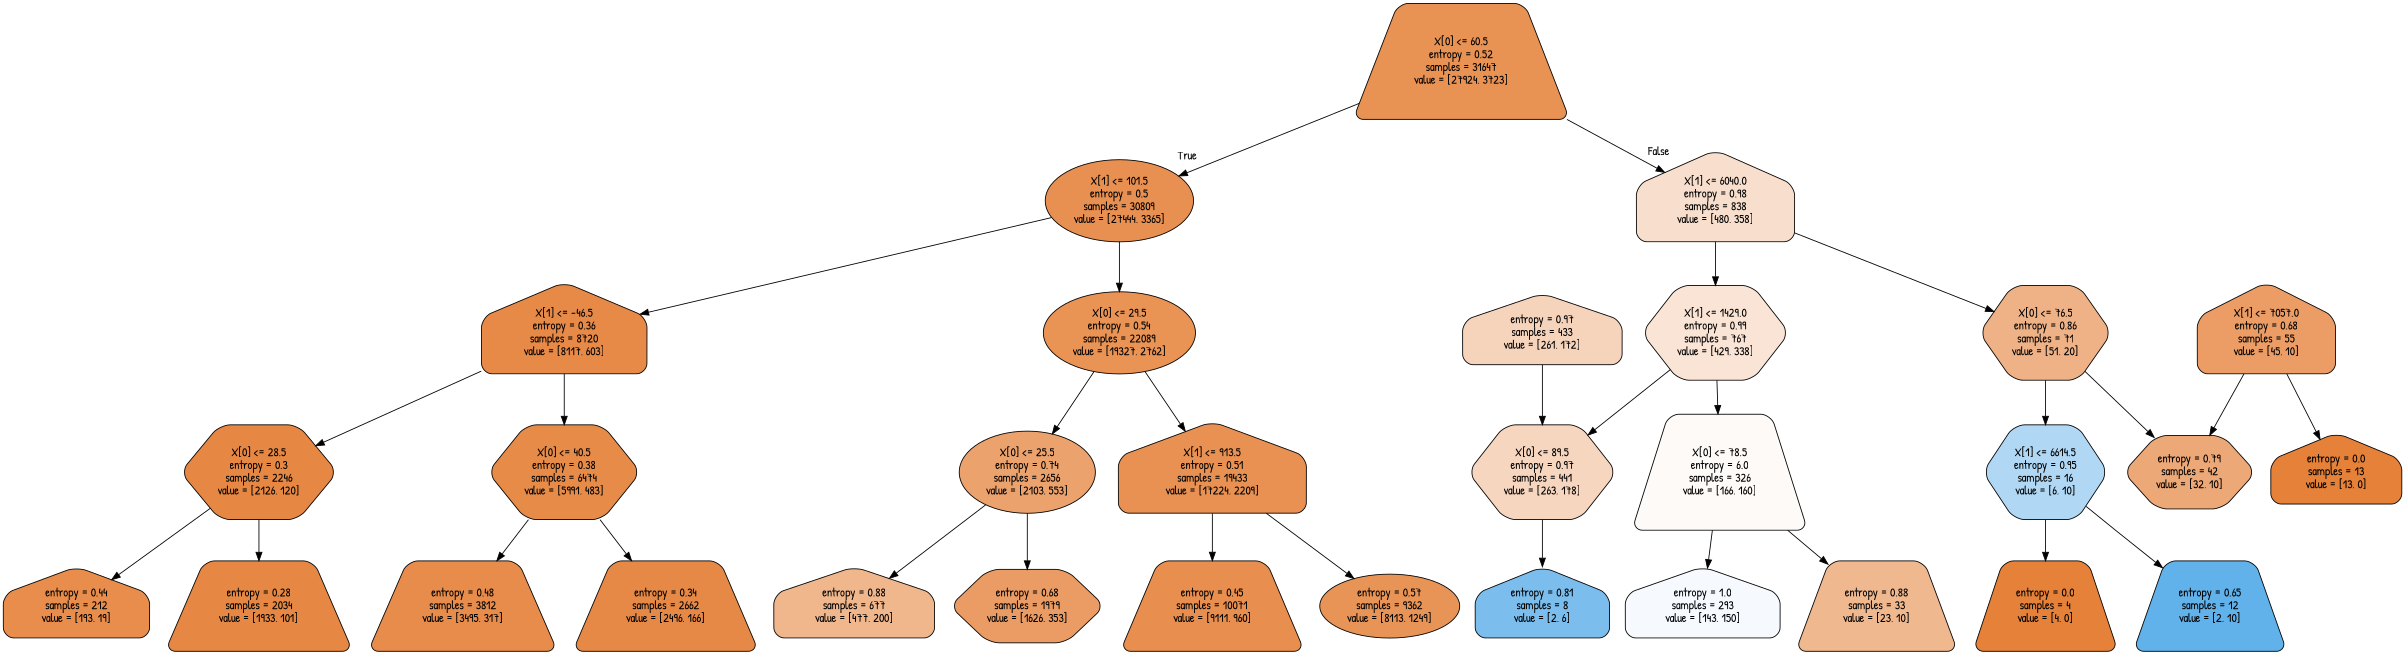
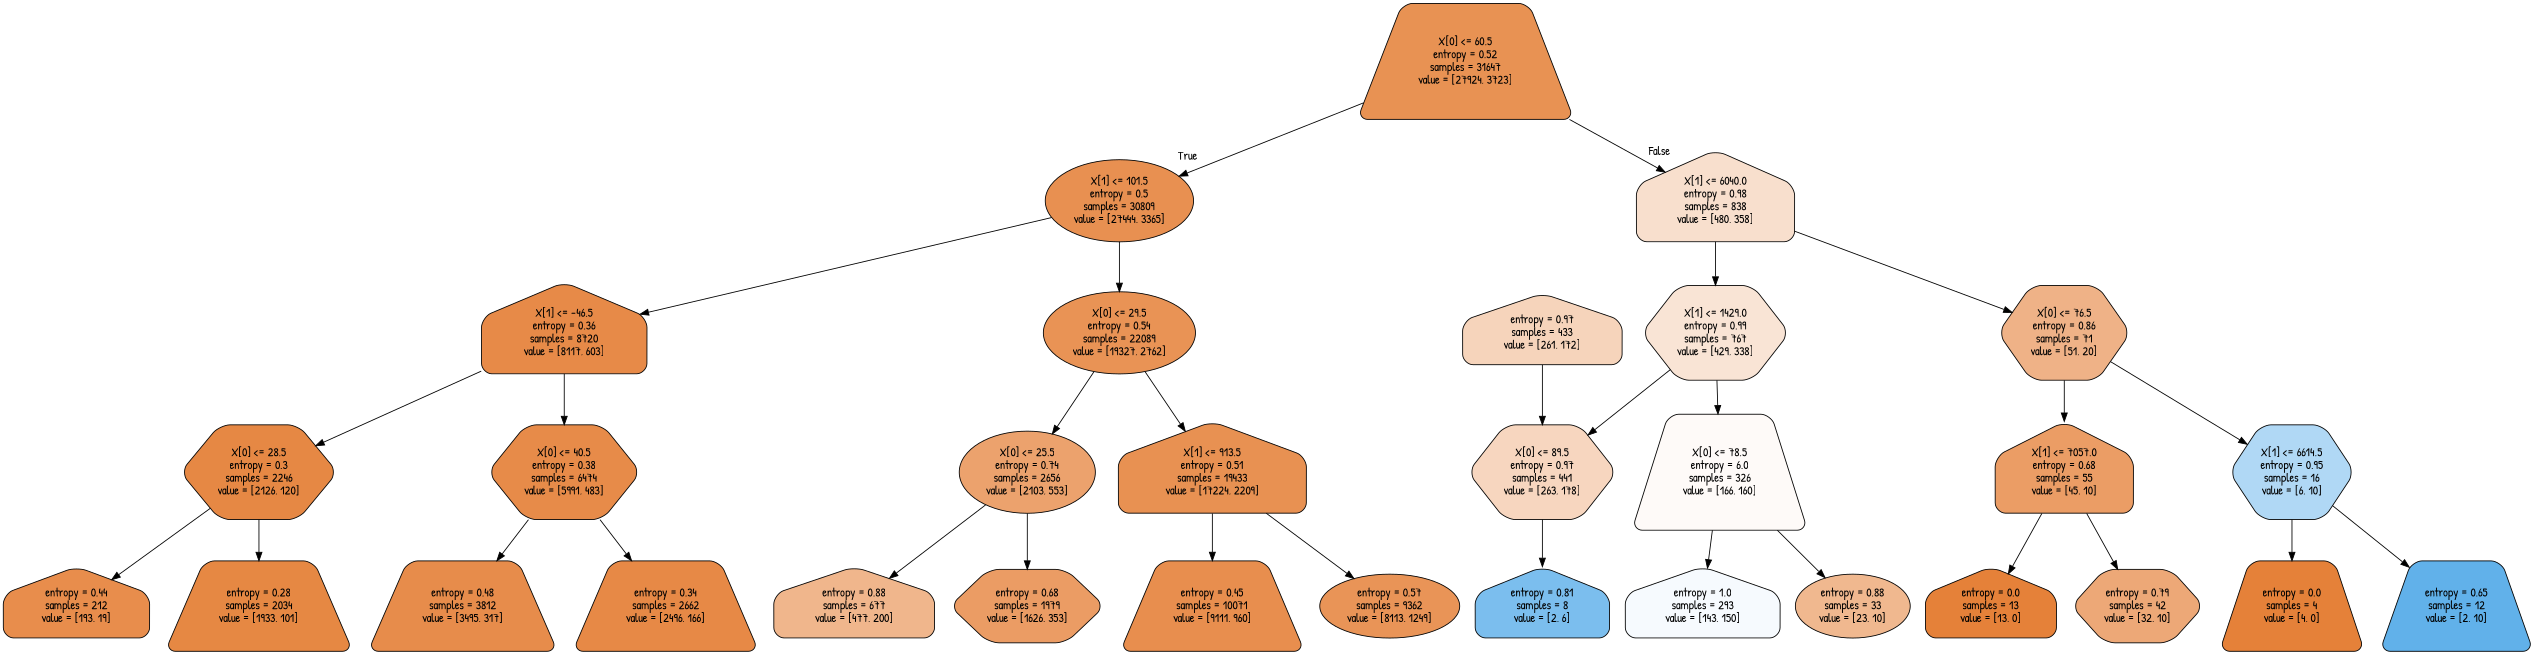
(2116, 401) -> (2064, 397)
(1877, 606) -> (1853, 606)
